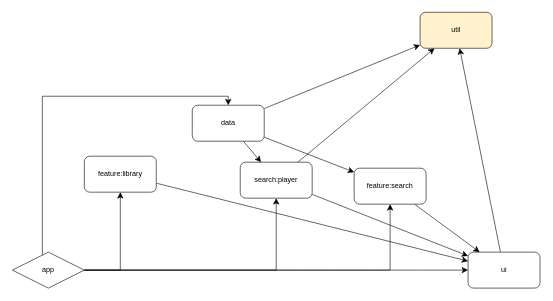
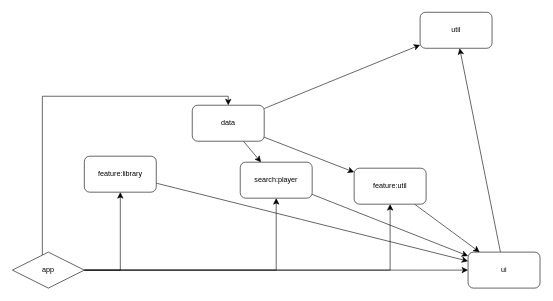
(456, 30) -> (456, 30)
(366, 105) -> none
(390, 186) -> (390, 186)
